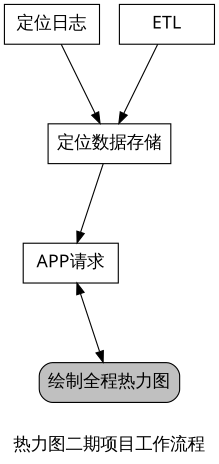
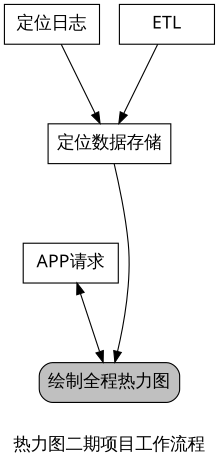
(92, 198) -> (129, 257)
